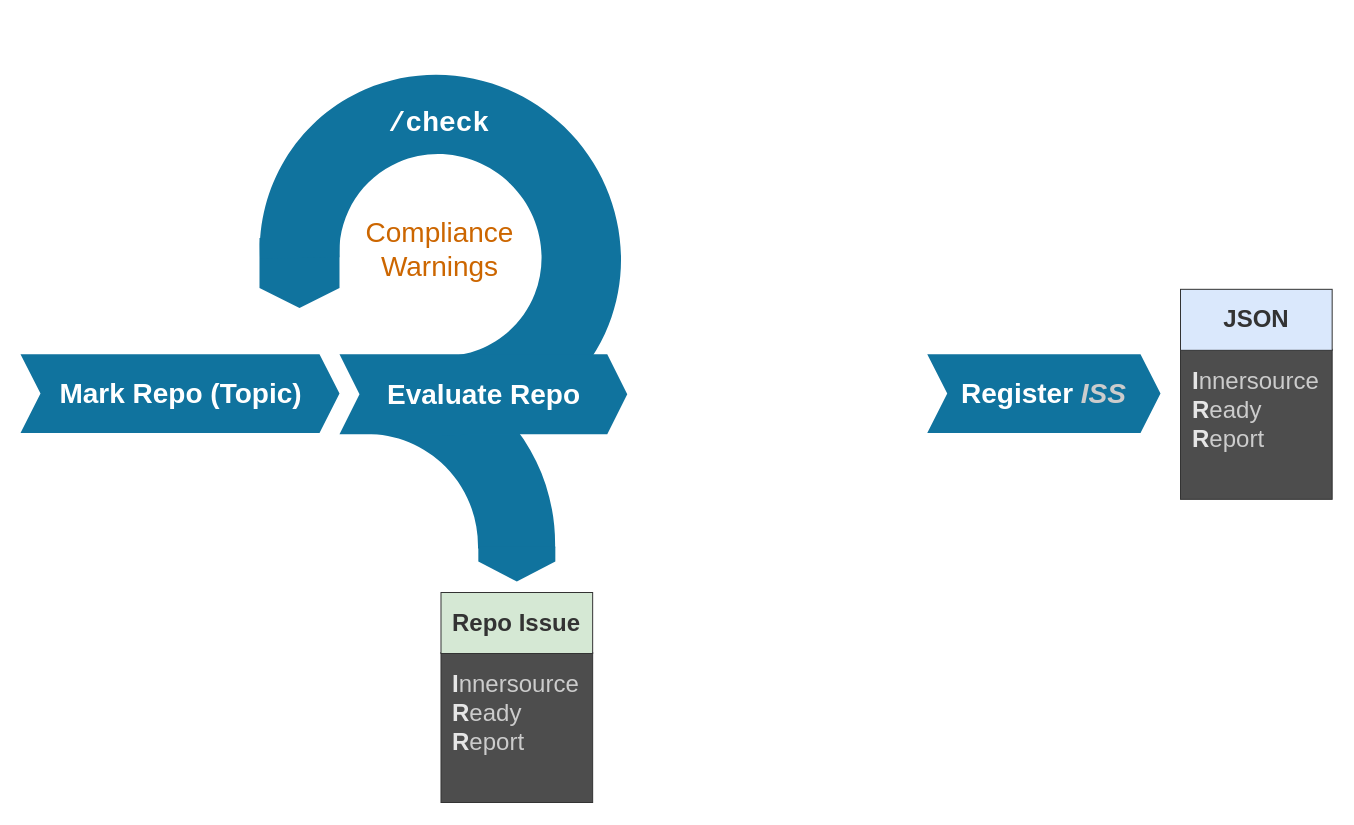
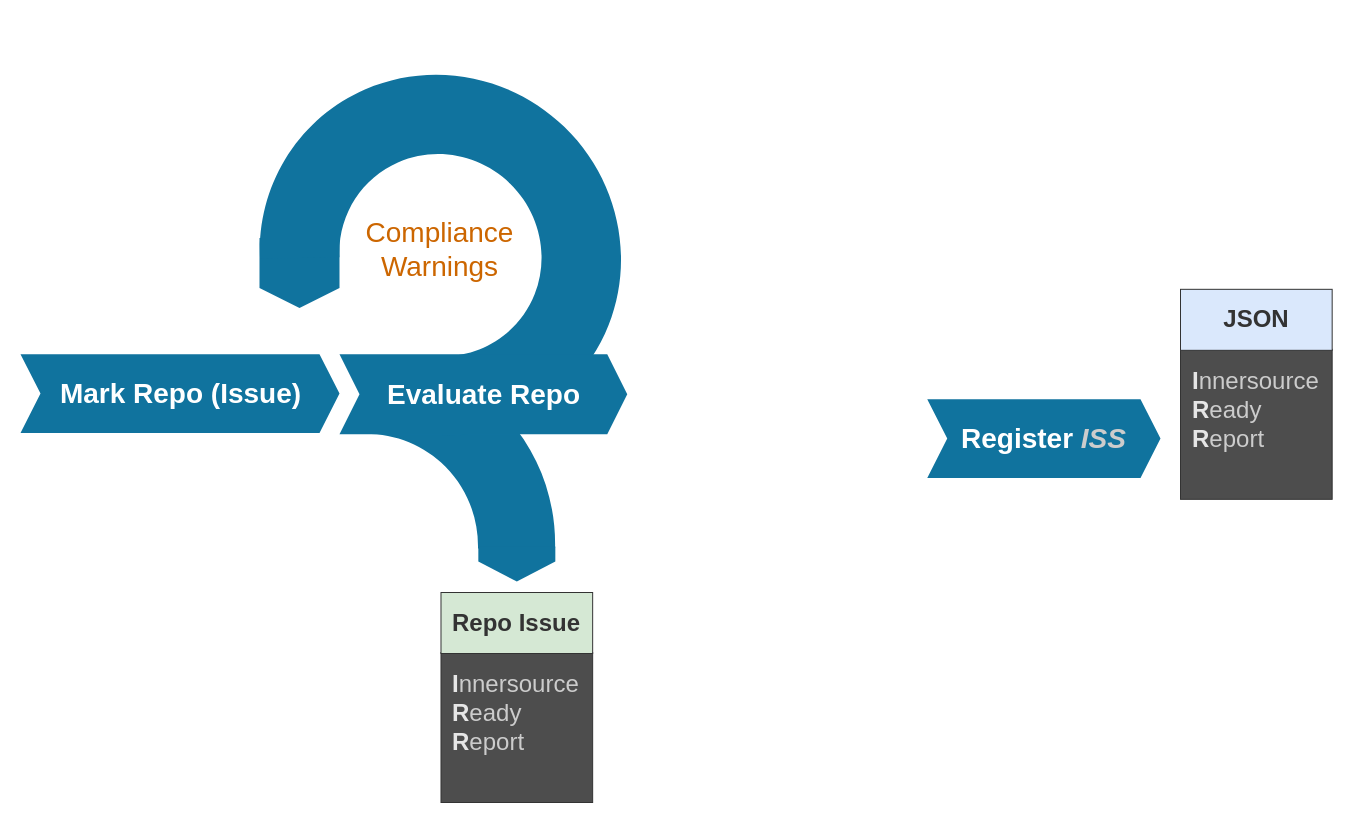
(439, 124) -> none
(181, 394) -> (181, 394)
(1044, 394) -> (1044, 439)
